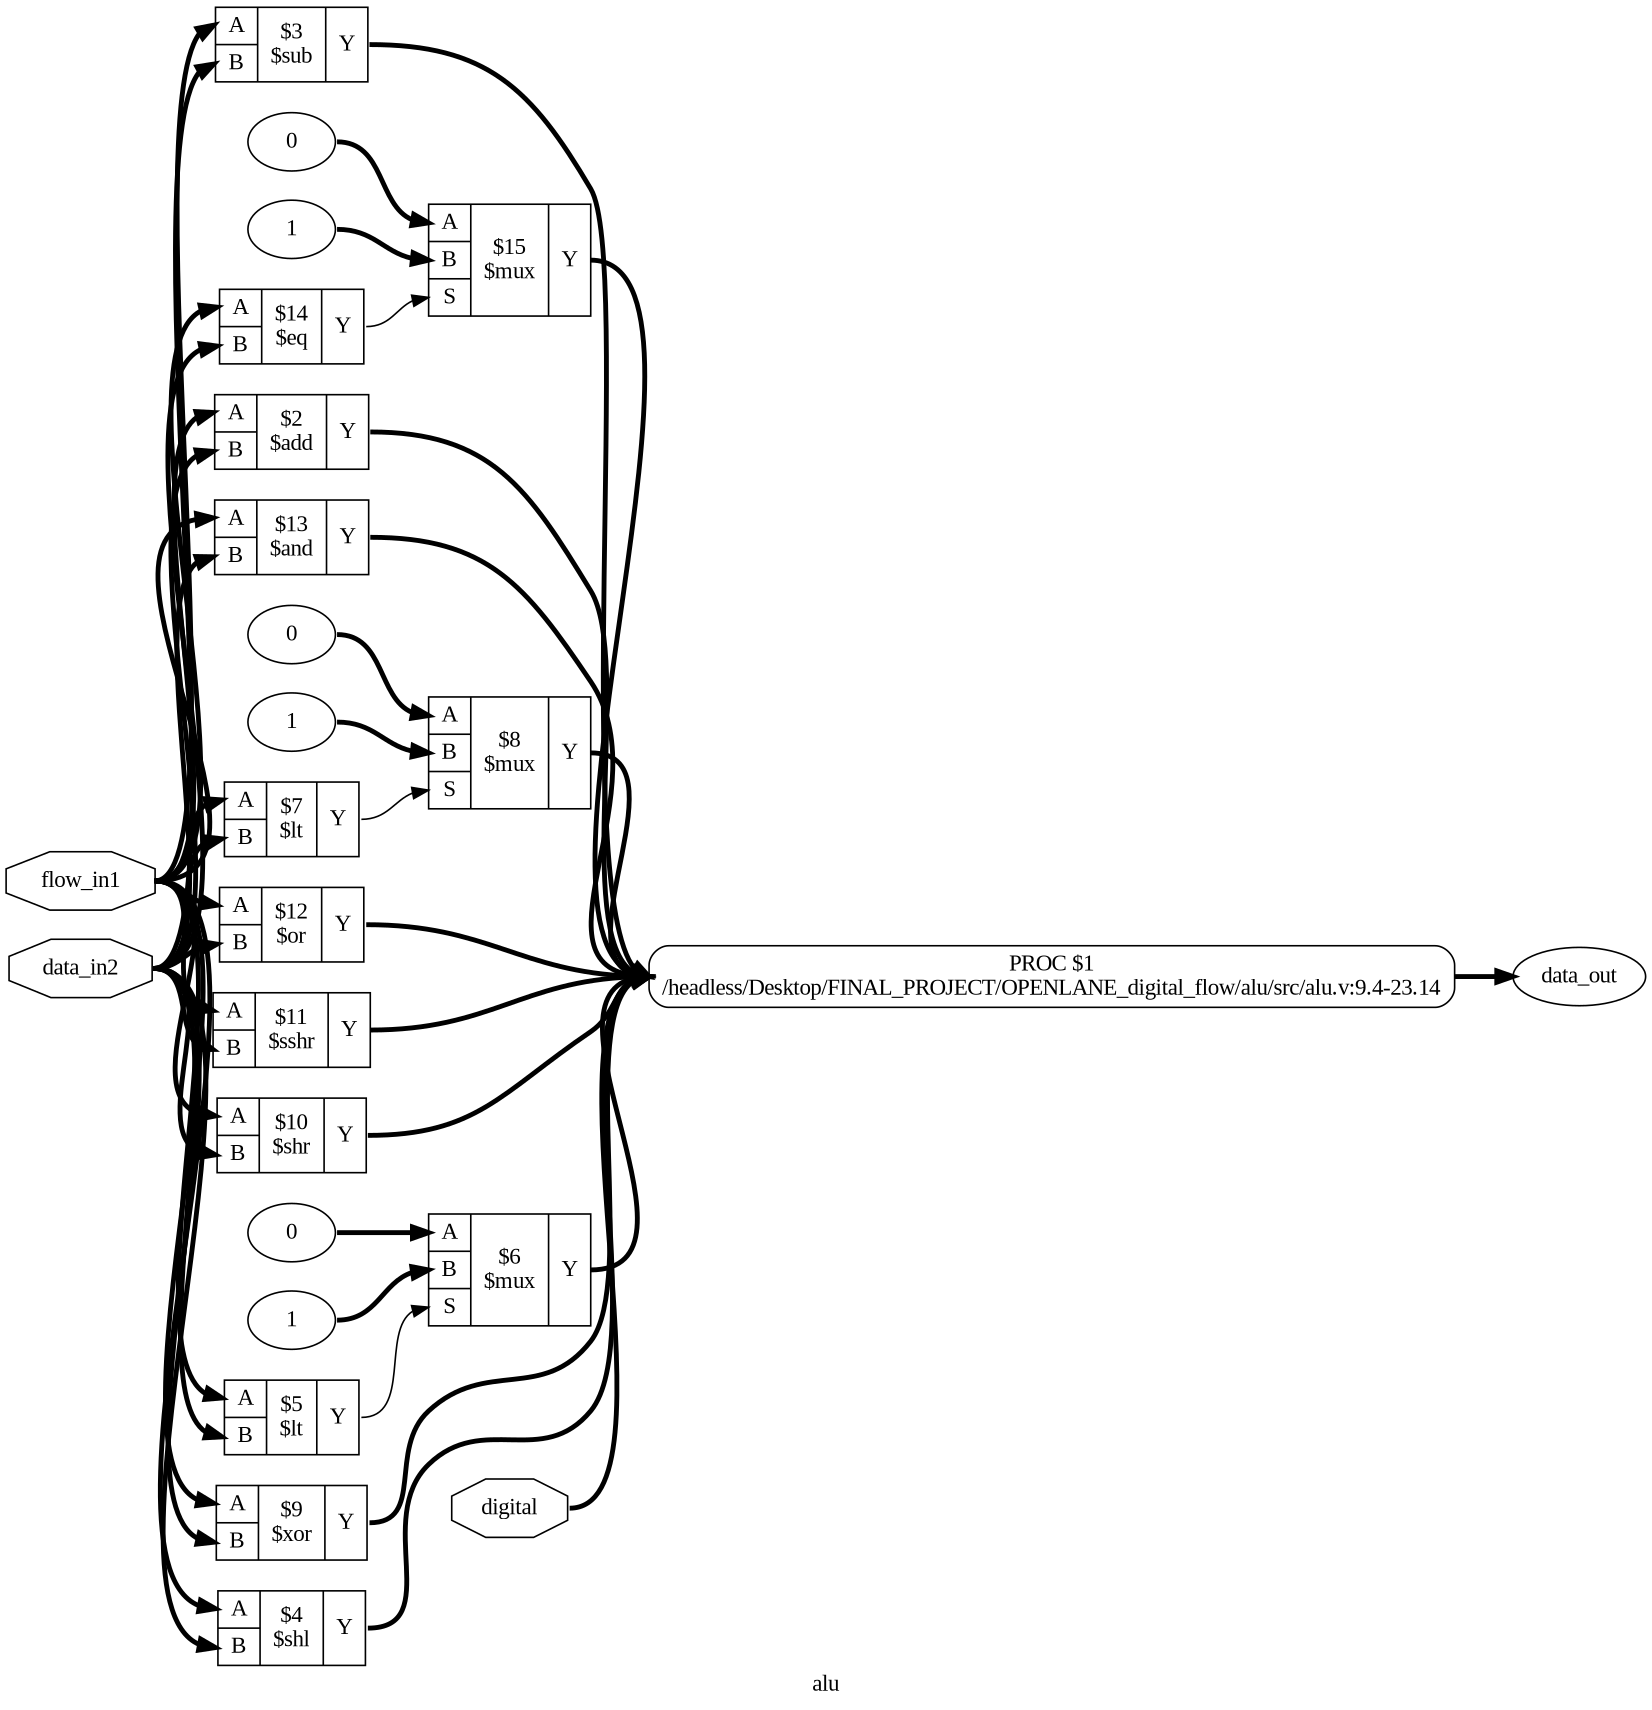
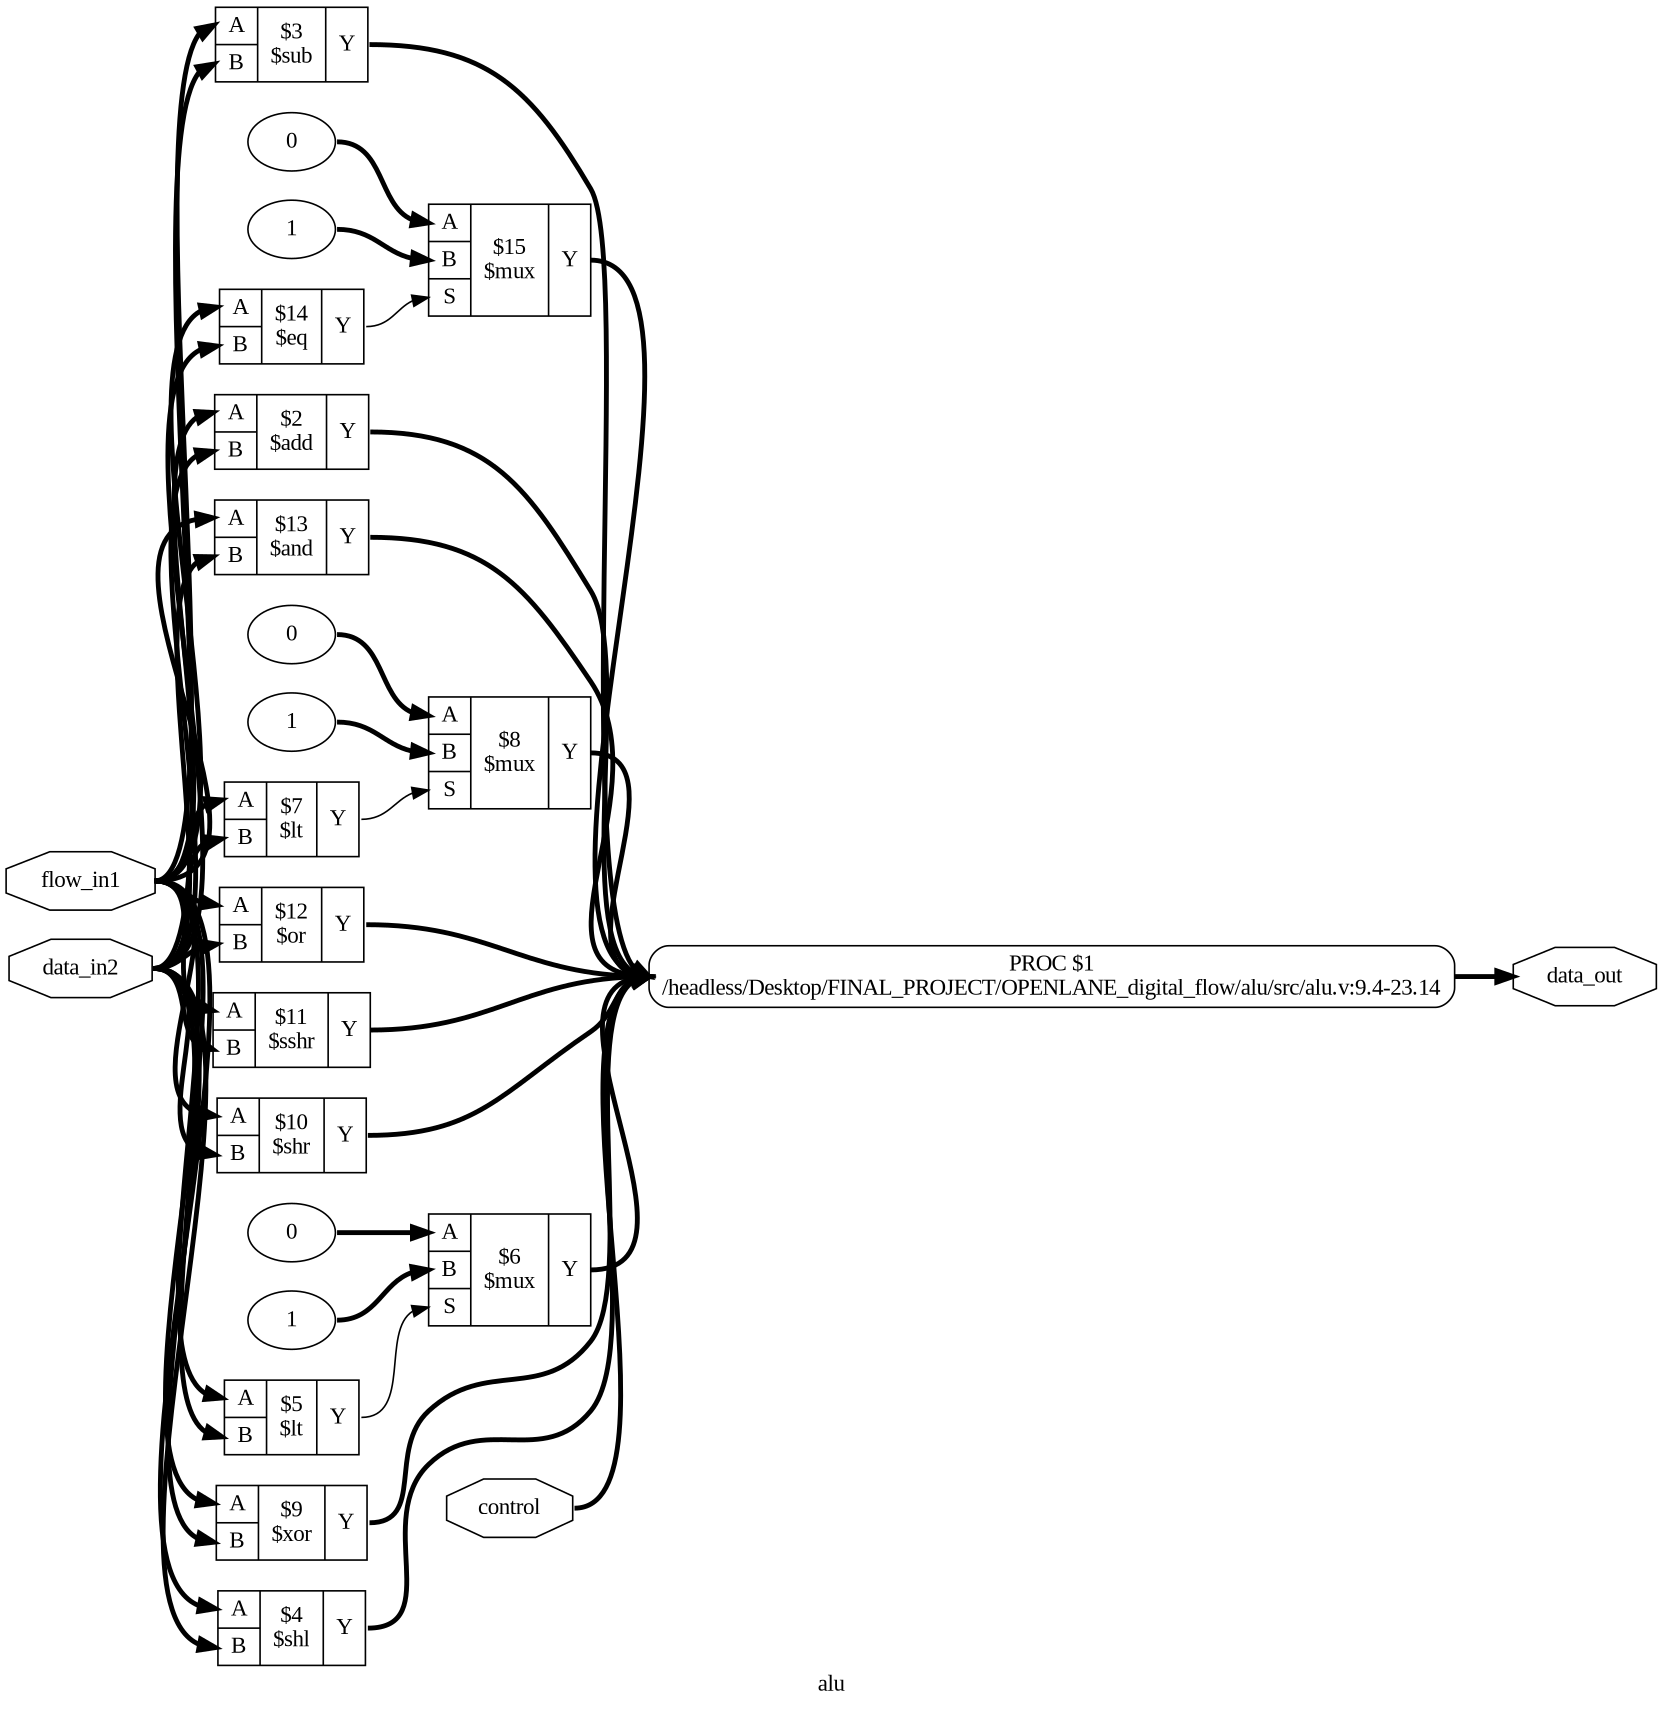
(1579, 977) -> (1585, 977)
(510, 1508) -> (510, 1508)
